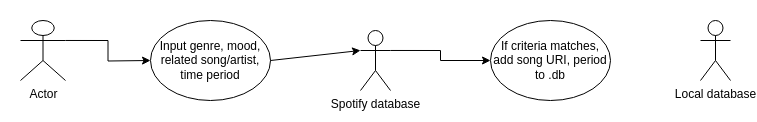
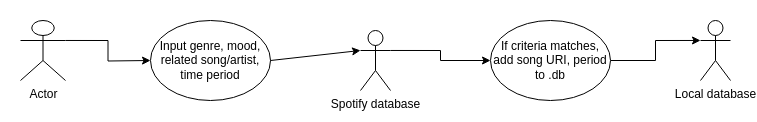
none -> (656, 55)
